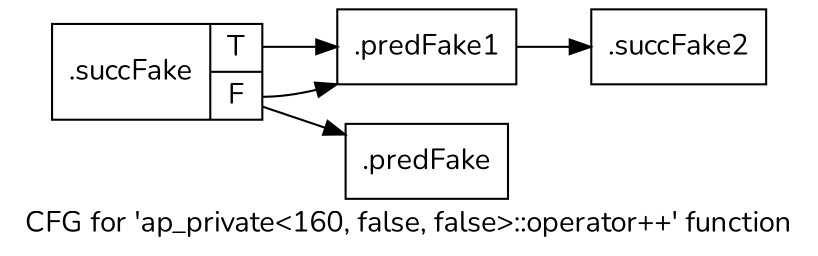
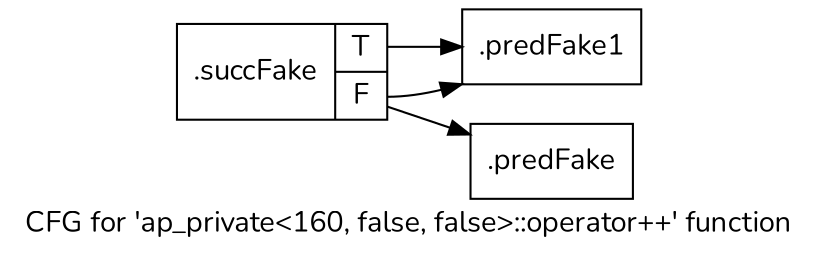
(679, 47) -> none
